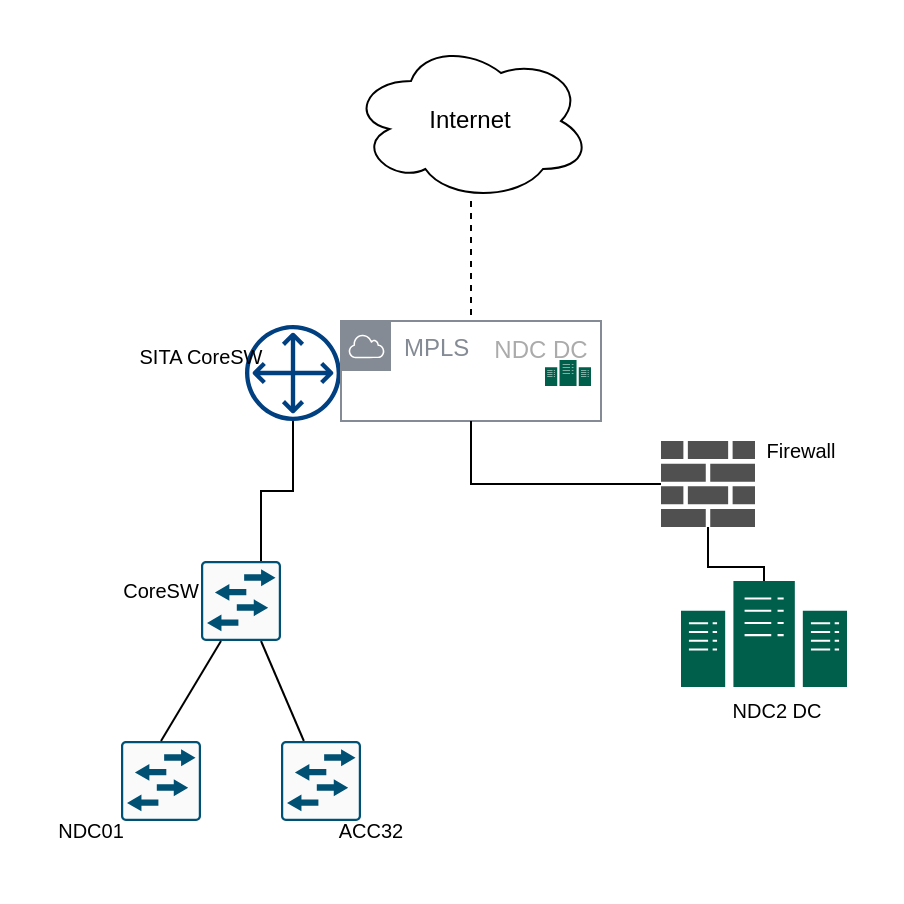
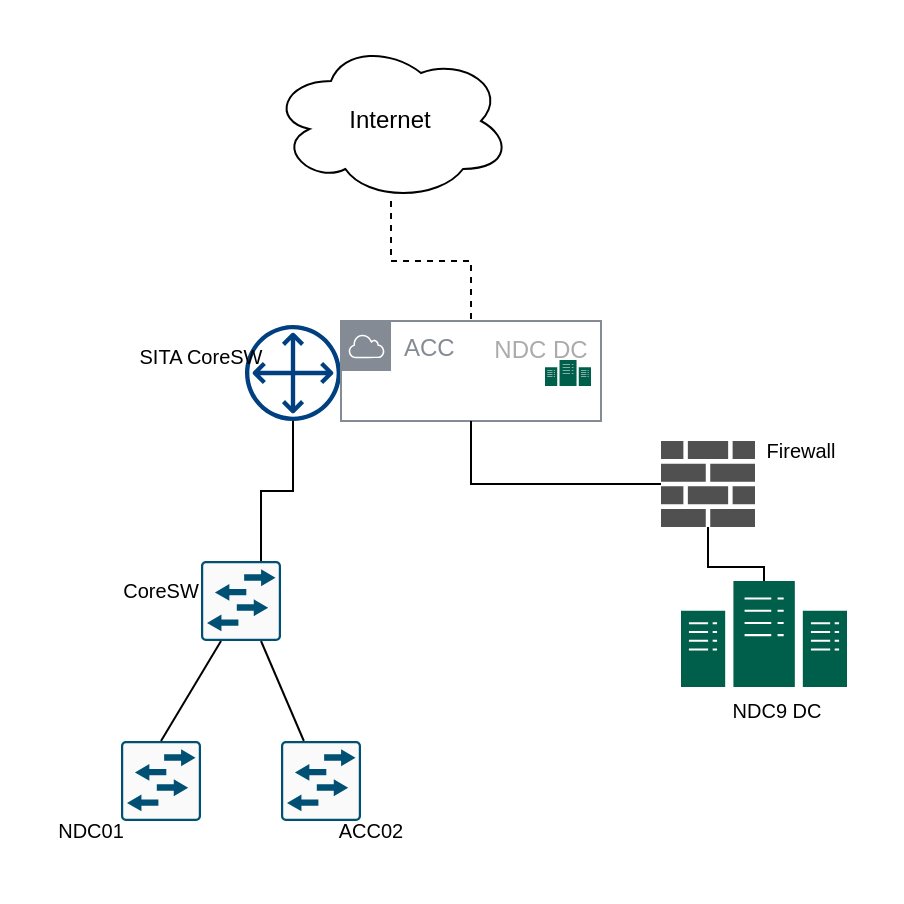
(471, 121) -> (391, 121)
(432, 349) -> (425, 349)
(778, 711) -> (778, 711)
(372, 831) -> (372, 831)
